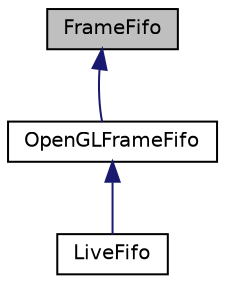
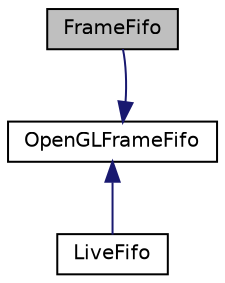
(99, 96) -> (126, 76)
